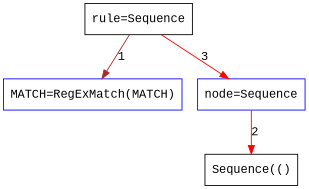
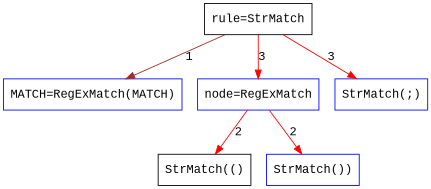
(139, 19) -> (258, 19)
(251, 94) -> (258, 94)
none -> (381, 94)
(251, 170) -> (205, 170)
none -> (313, 170)
